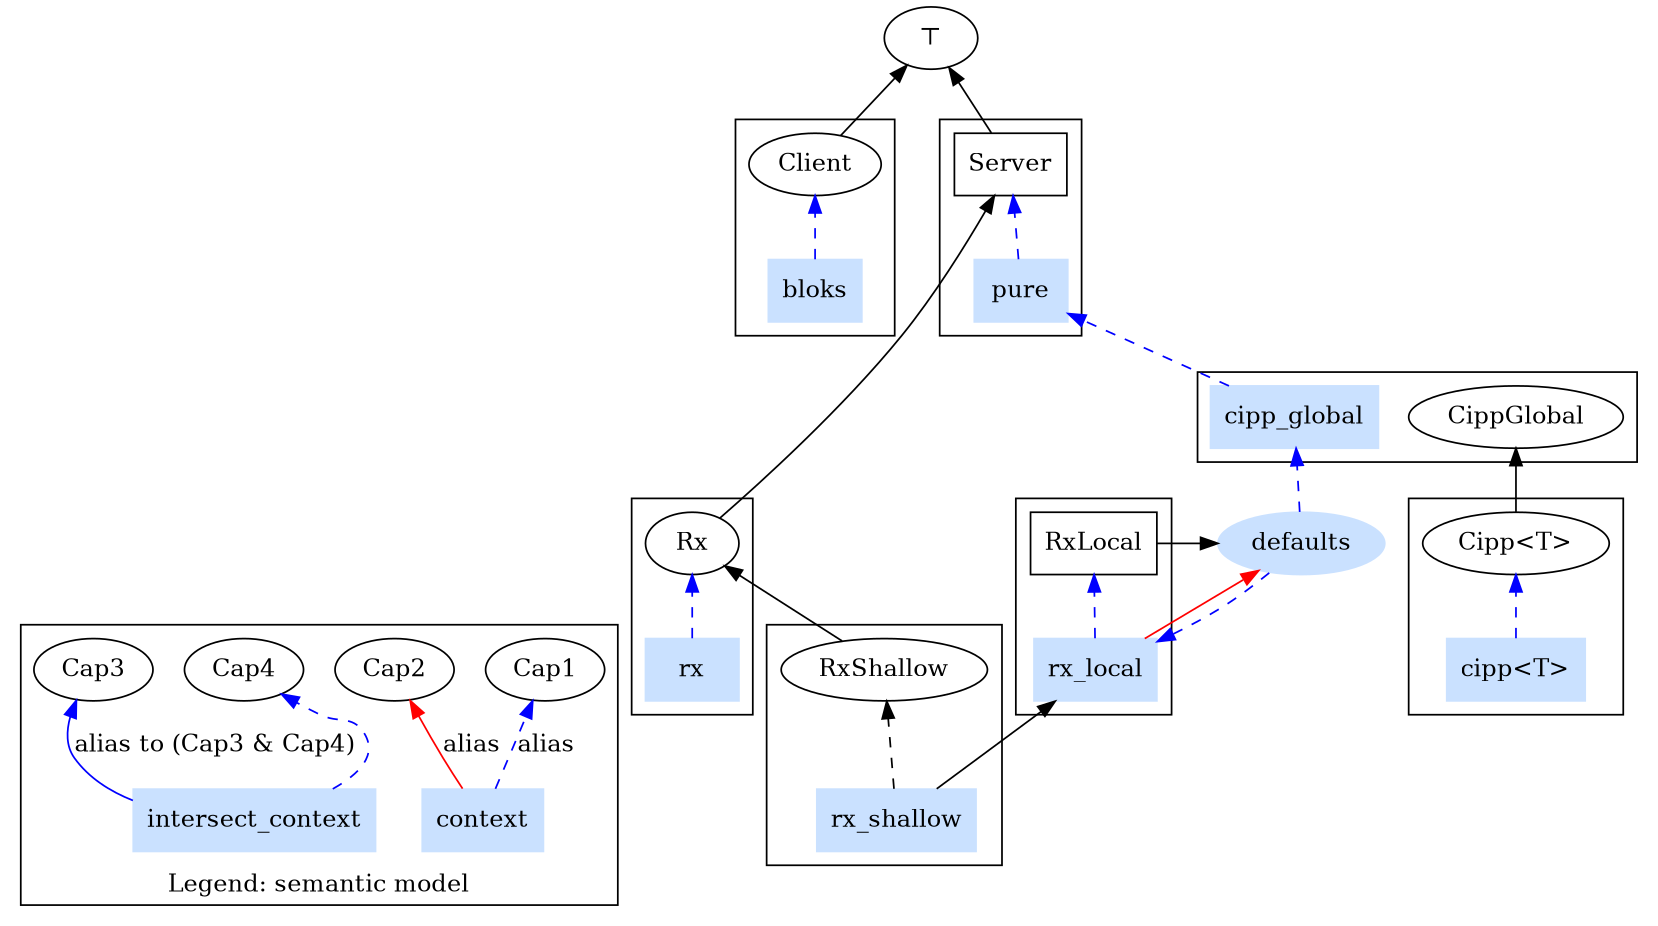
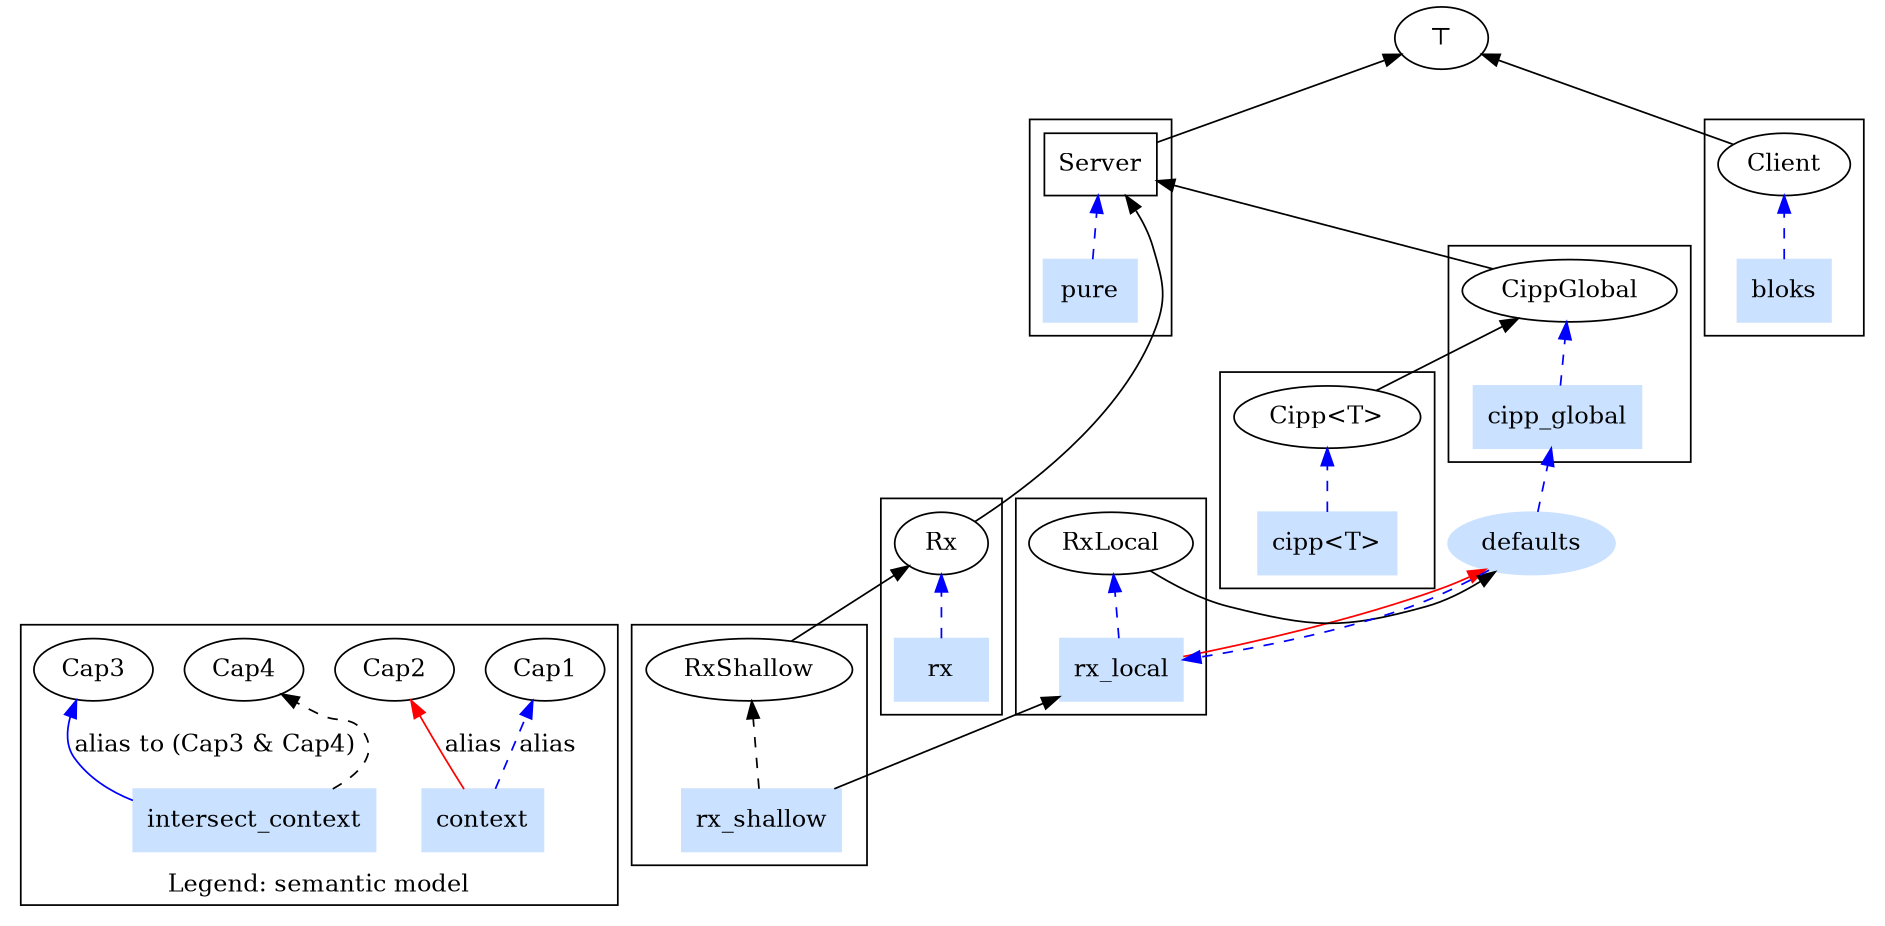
none -> (1333, 227)
(1156, 353) -> (1563, 362)
(1094, 543) -> (1111, 543)
(363, 732) -> (363, 732)
